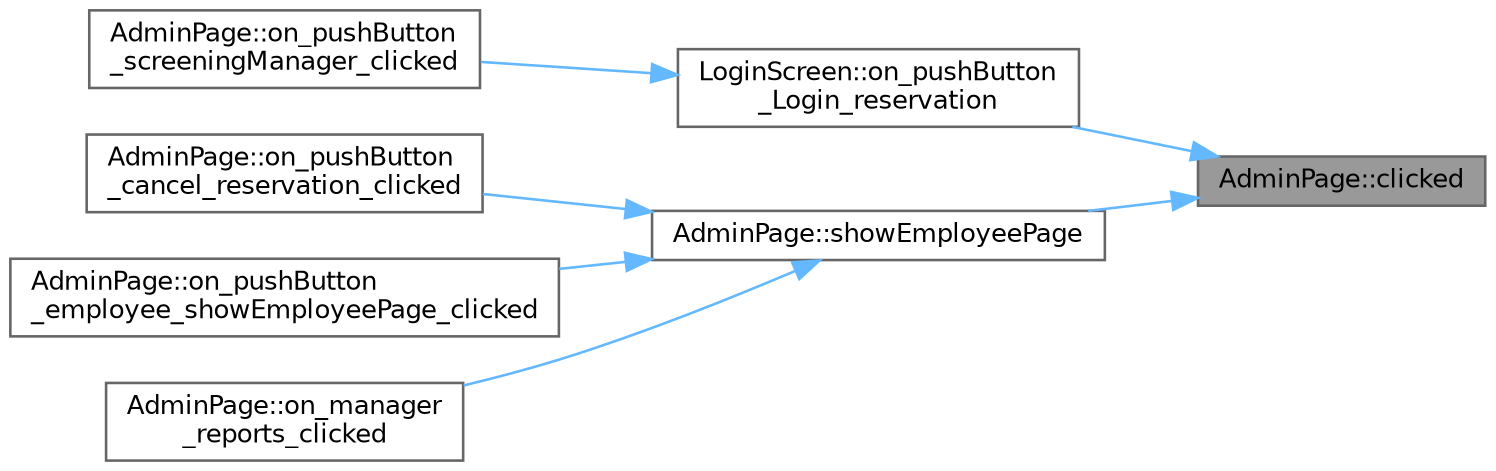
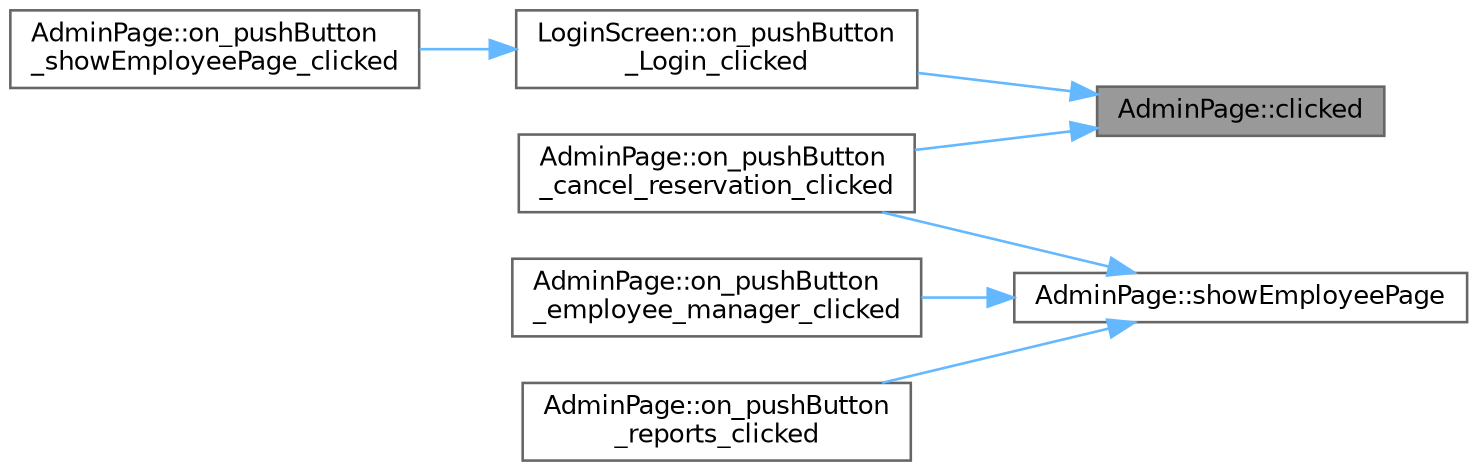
(285, 49) -> (215, 49)
(878, 88) -> (717, 49)
(1130, 206) -> (993, 141)
(285, 298) -> (717, 298)
(285, 422) -> (717, 422)
